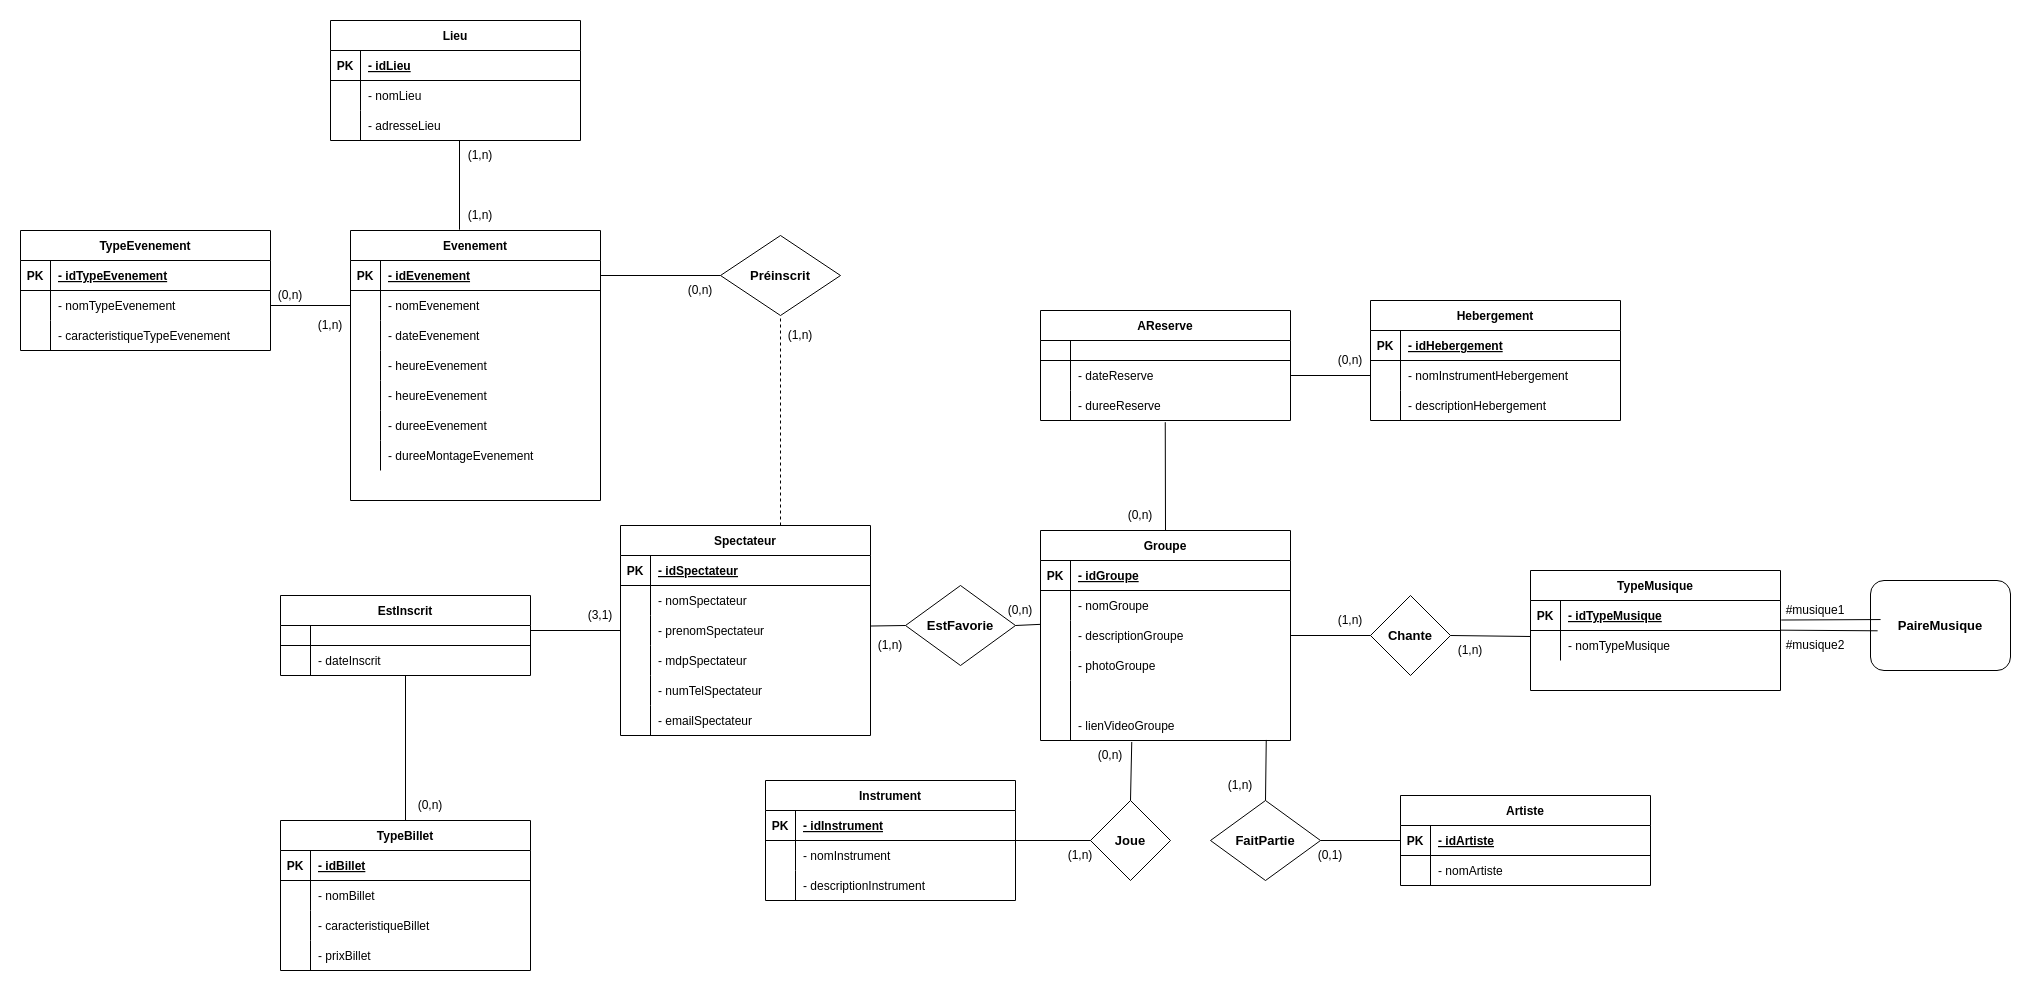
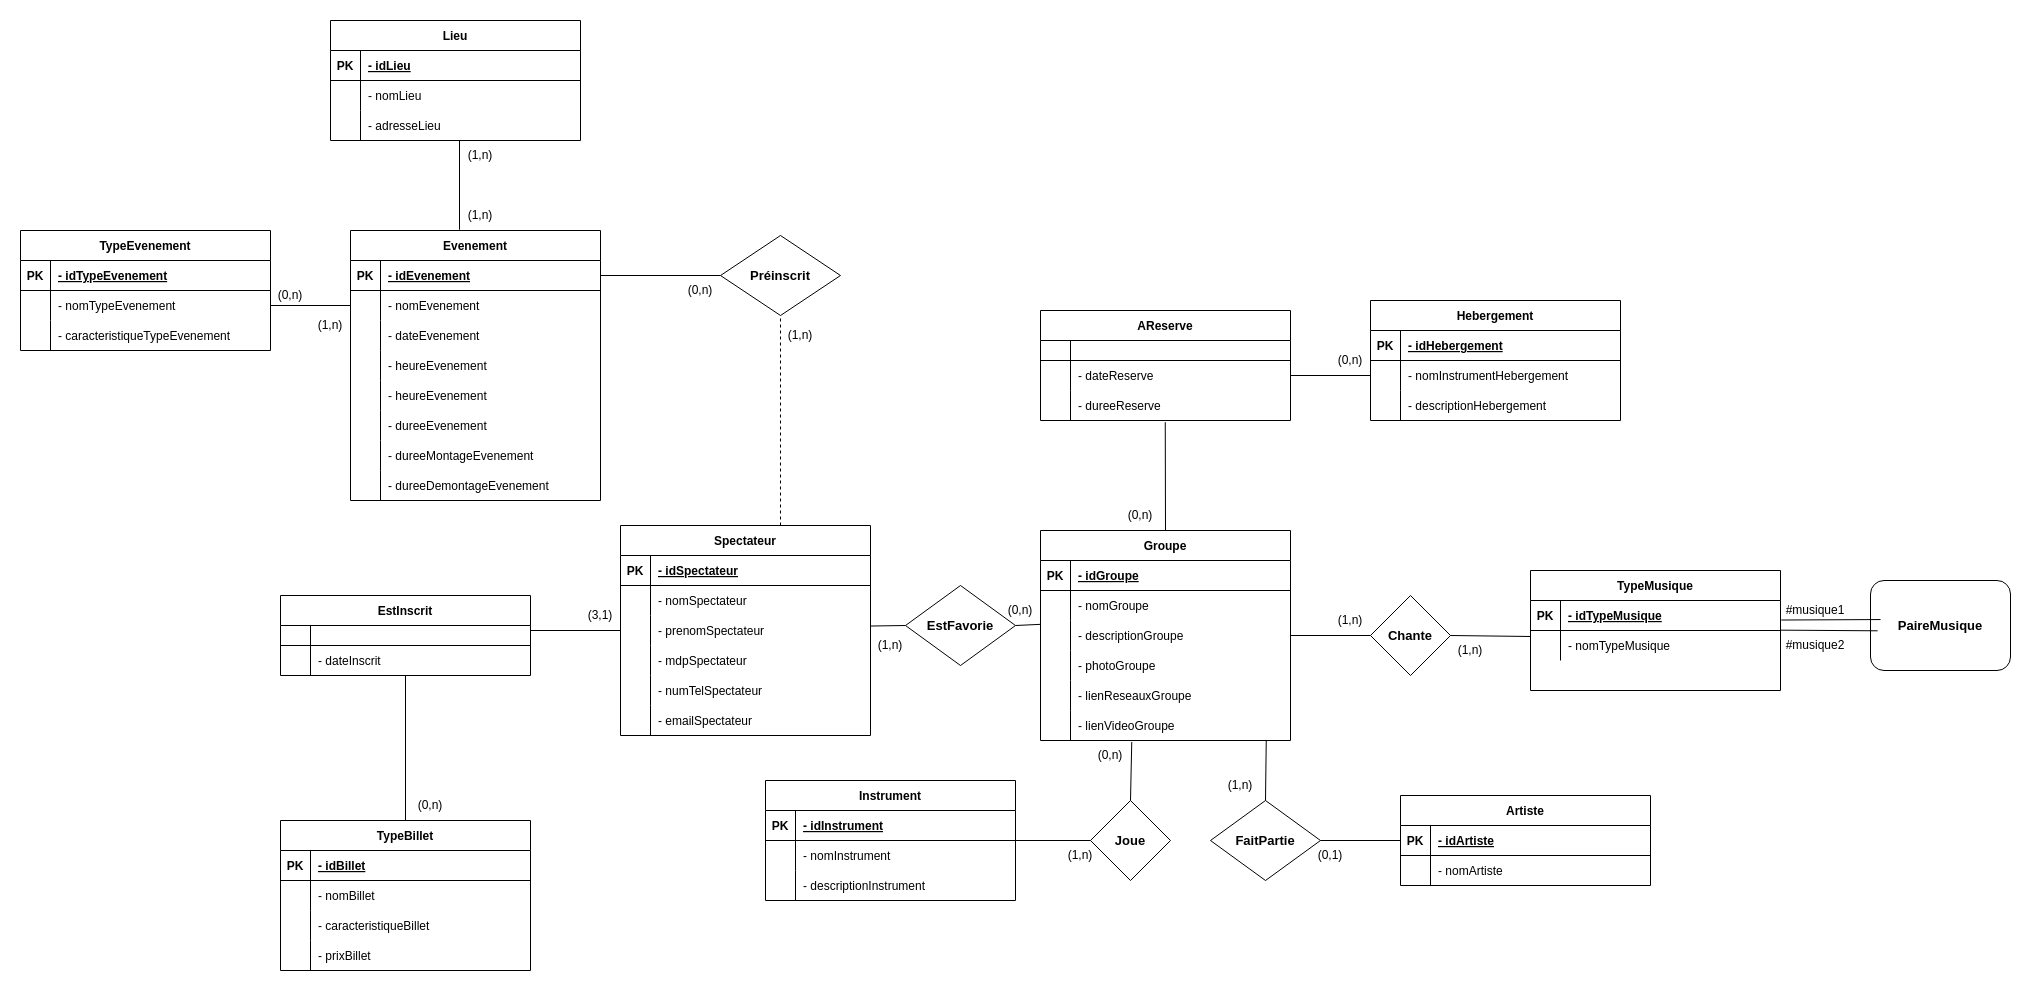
none -> (491, 486)
none -> (1181, 696)
